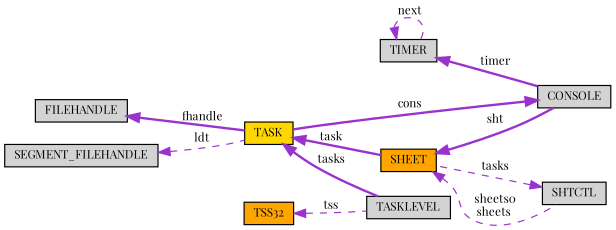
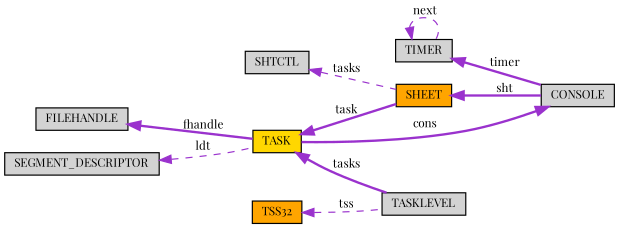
(81, 156) -> (82, 164)
(490, 225) -> none
